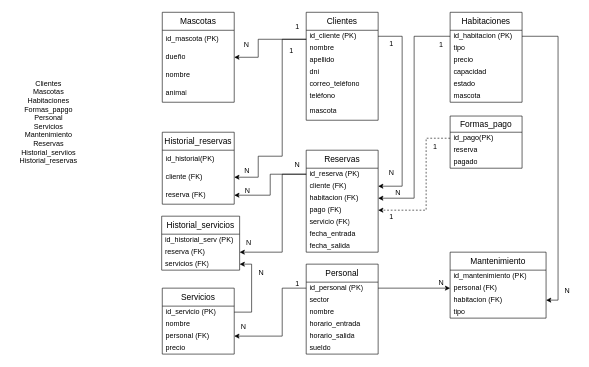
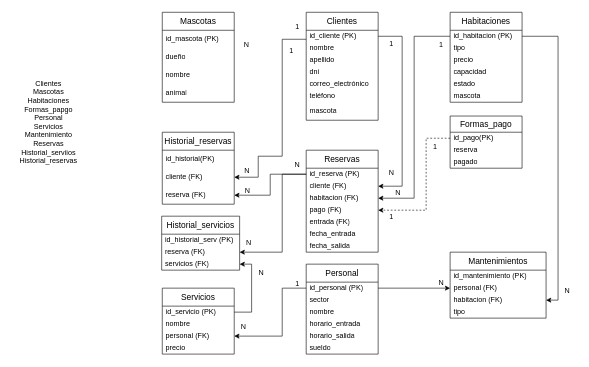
(258, 39) -> none
(339, 84) -> (343, 84)
(333, 222) -> (333, 222)
(498, 261) -> (498, 261)
